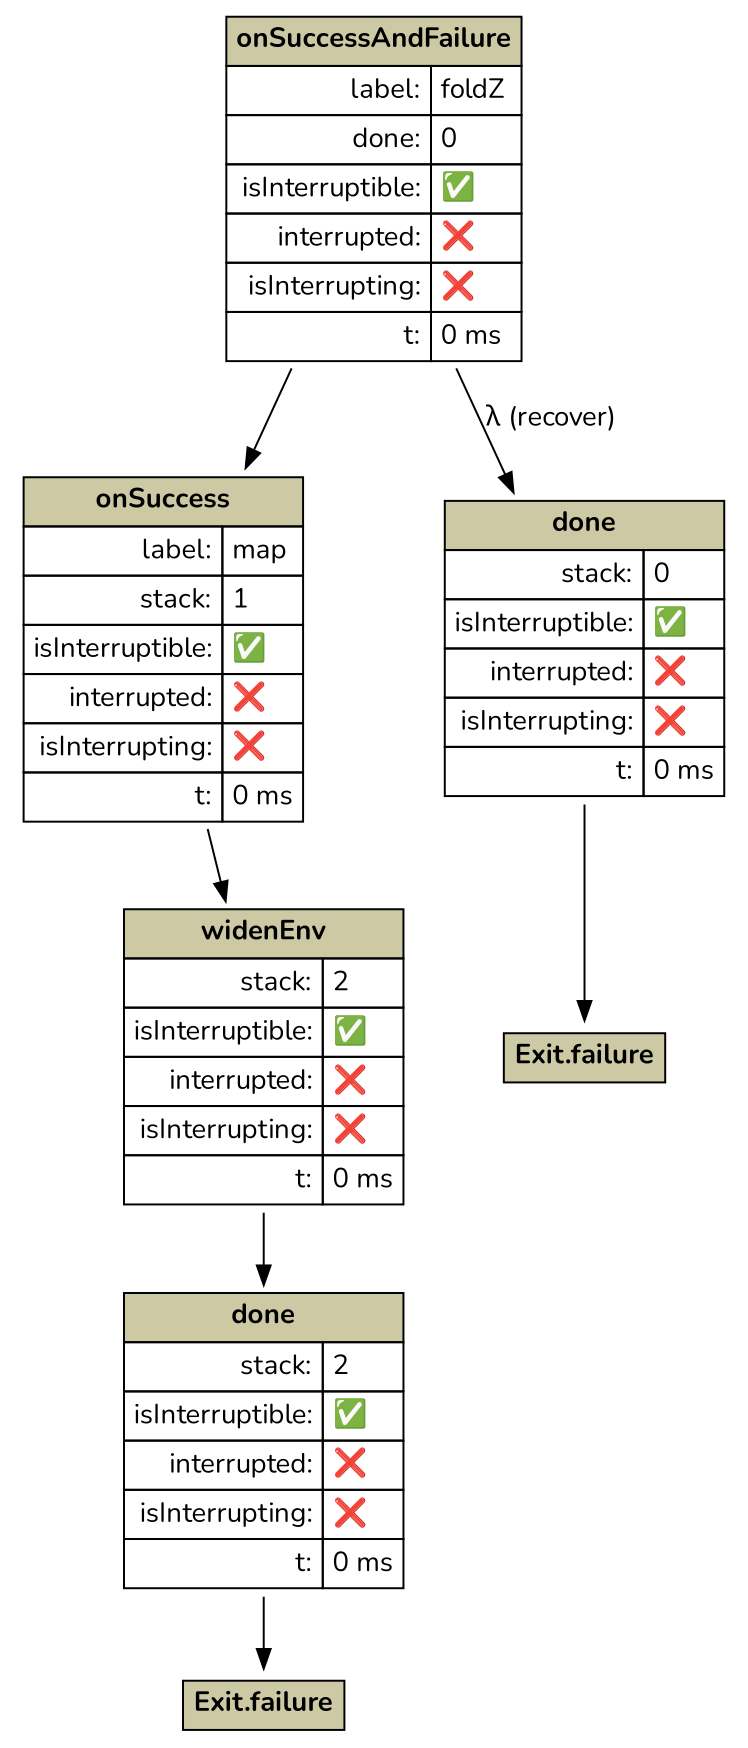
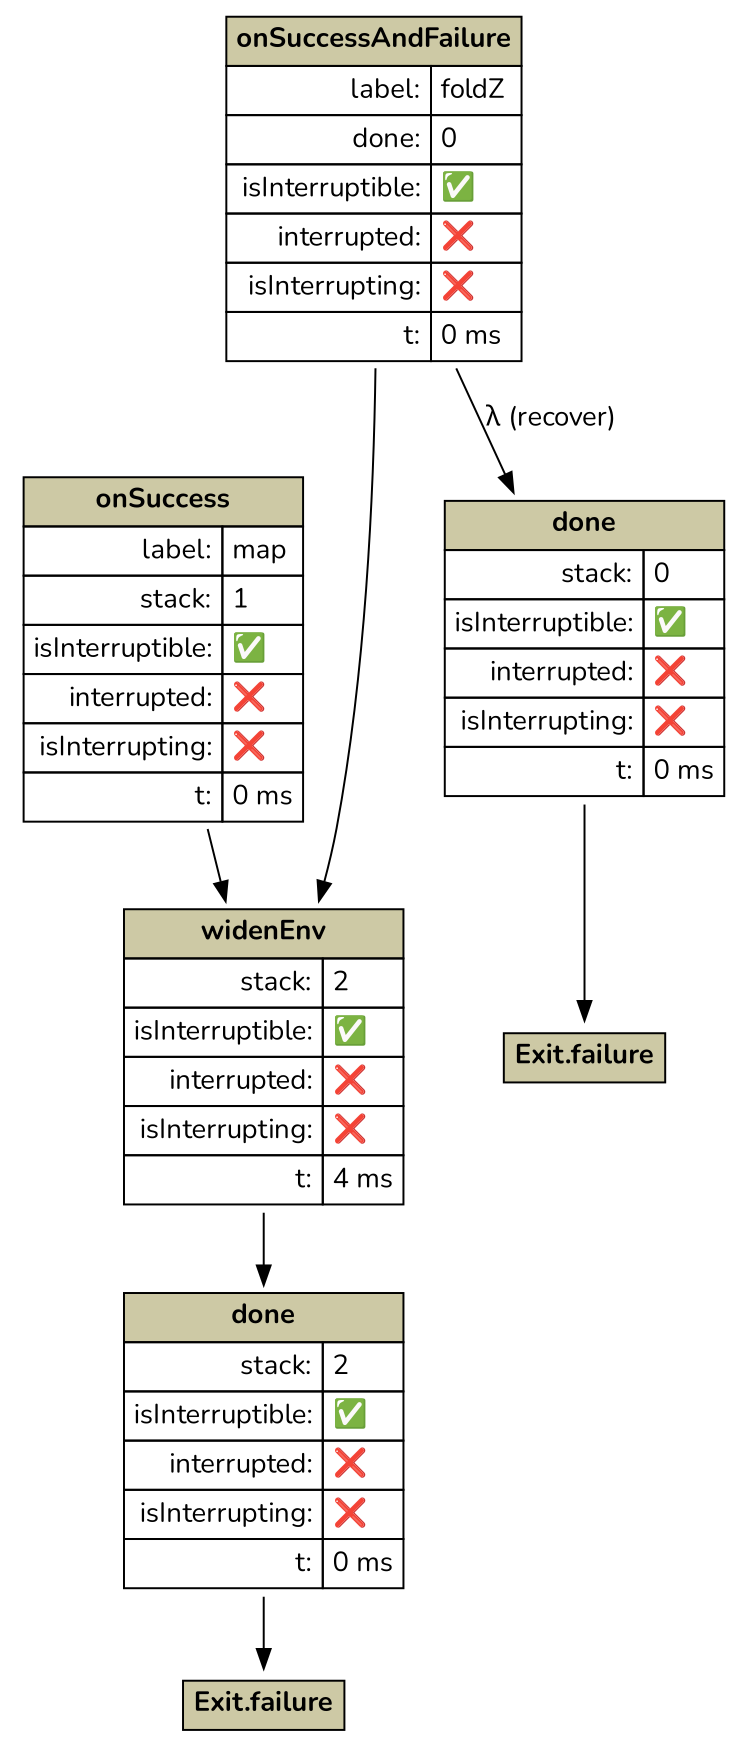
(273, 409) -> (363, 626)
(363, 1179) -> (363, 1179)
